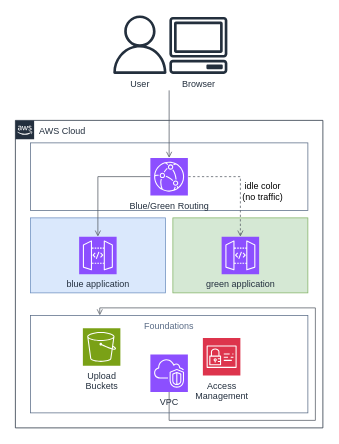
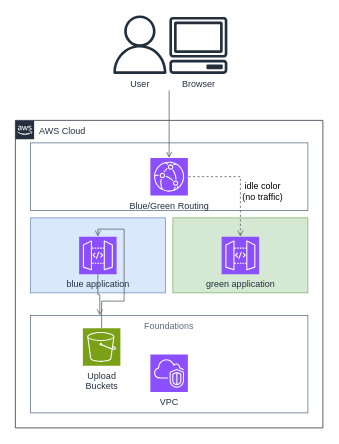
(98, 178) -> (124, 275)
(315, 345) -> (98, 288)
(222, 357) -> none
